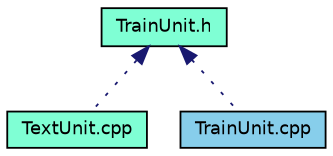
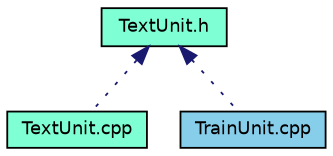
(164, 27) -> (164, 27)
